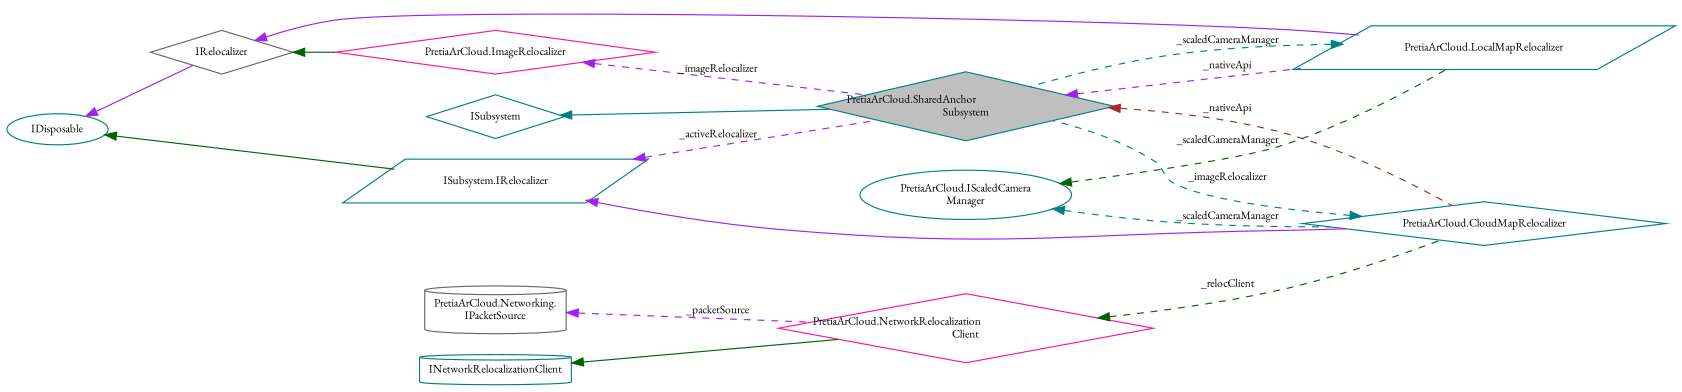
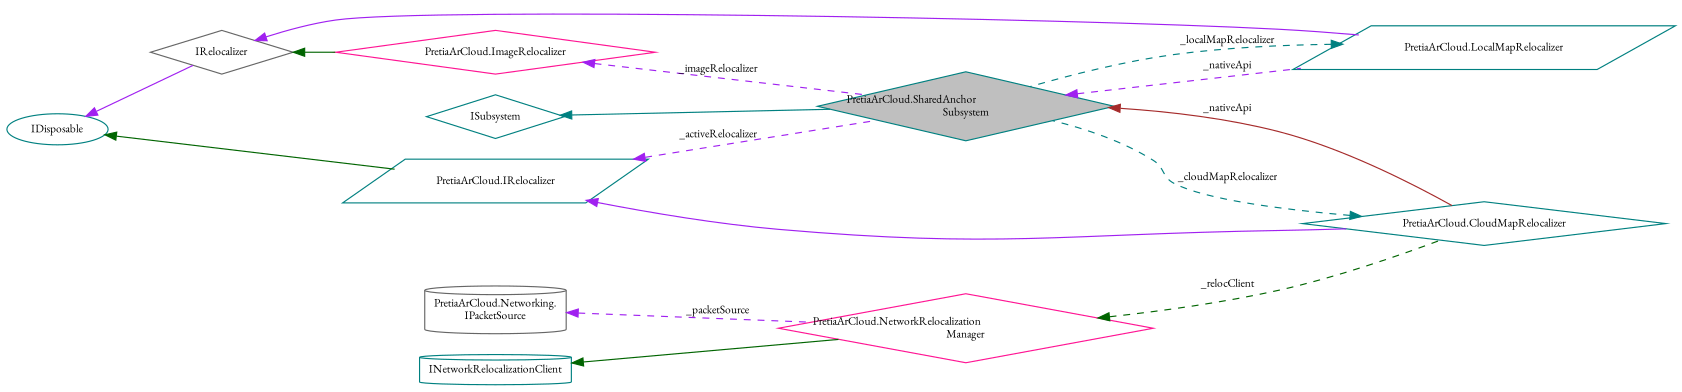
(1226, 40) -> (1226, 40)
(1284, 133) -> (1292, 136)
(1226, 177) -> (1226, 177)
(495, 181) -> (495, 181)
(966, 195) -> none
(966, 328) -> (966, 328)
